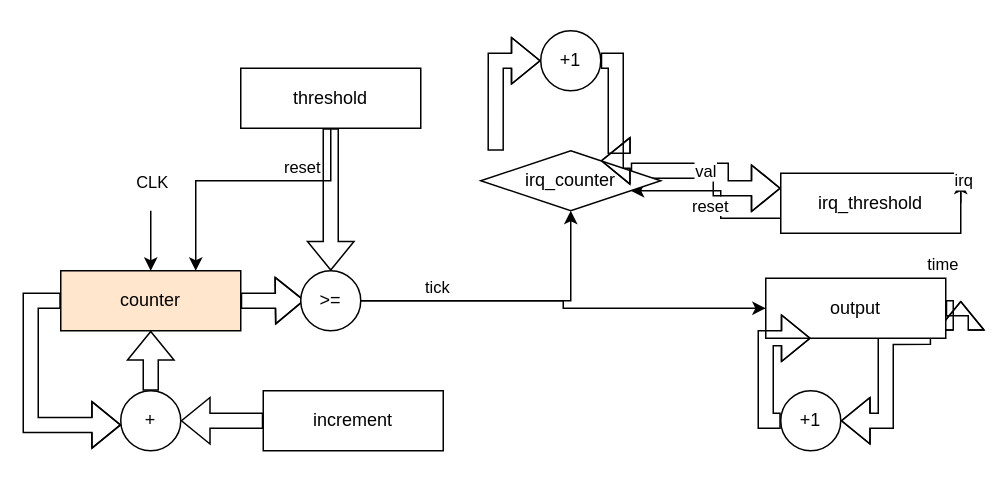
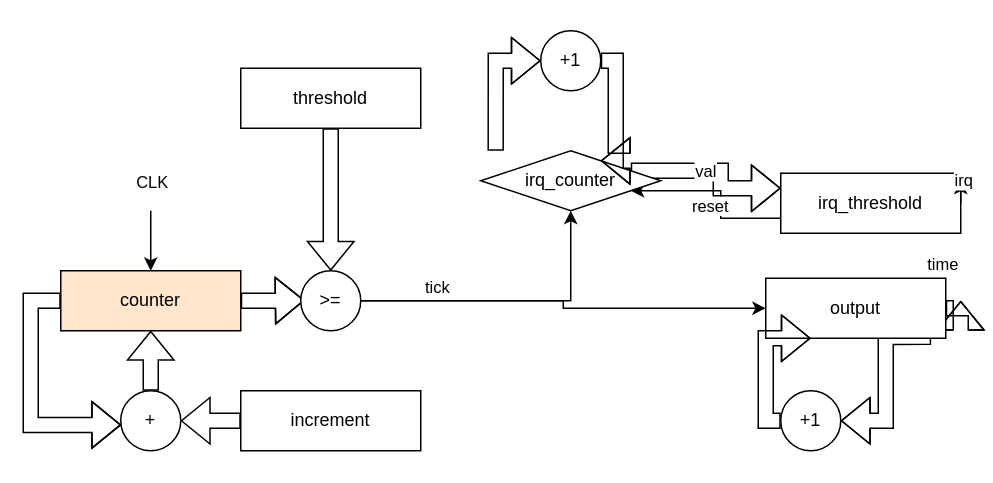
(248, 181) -> none
(353, 421) -> (331, 421)
